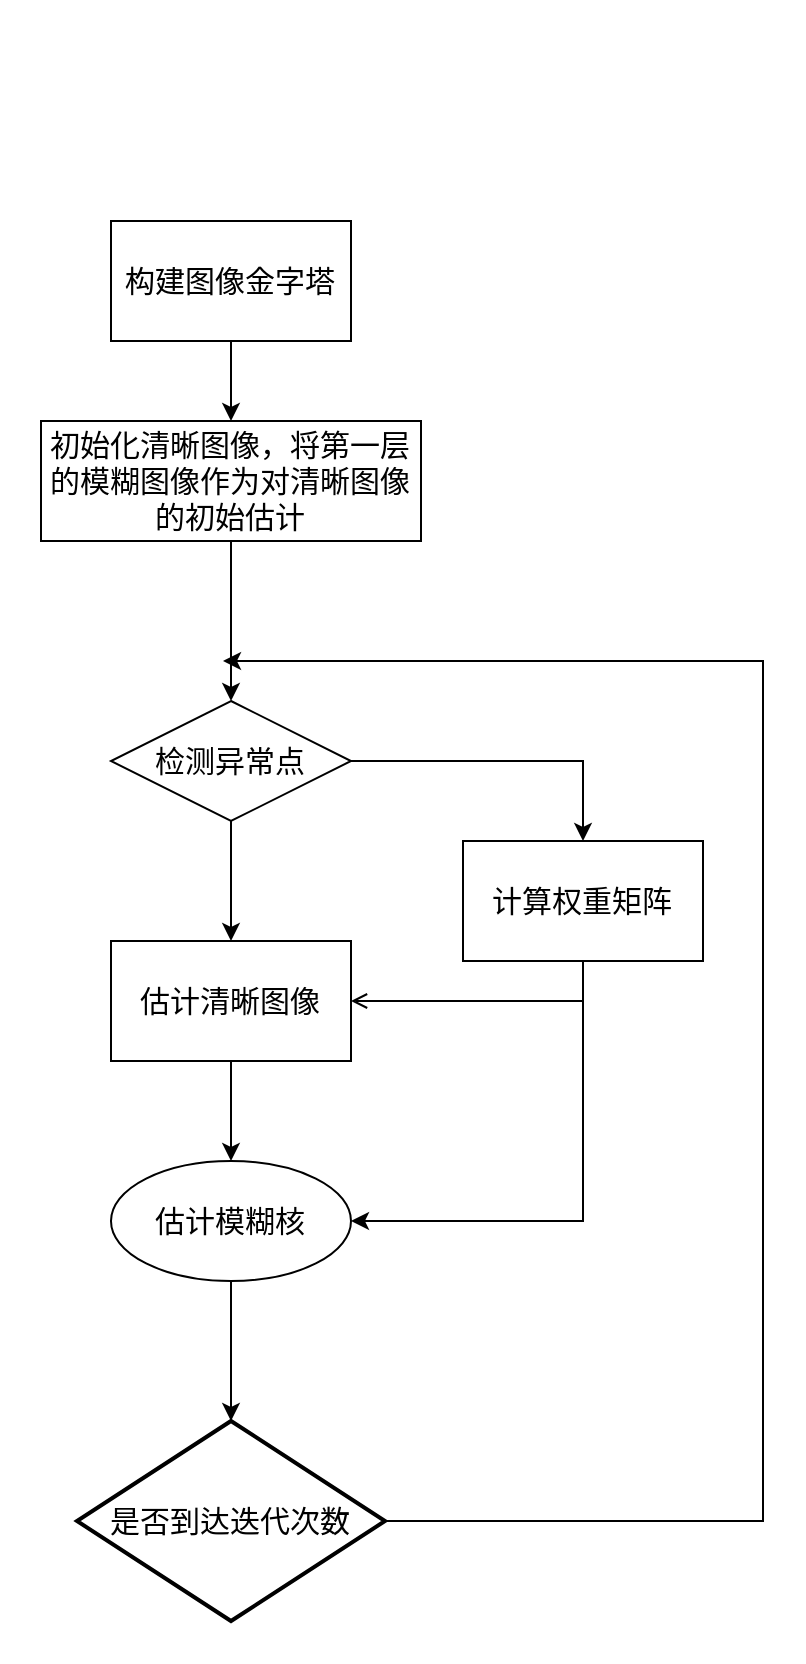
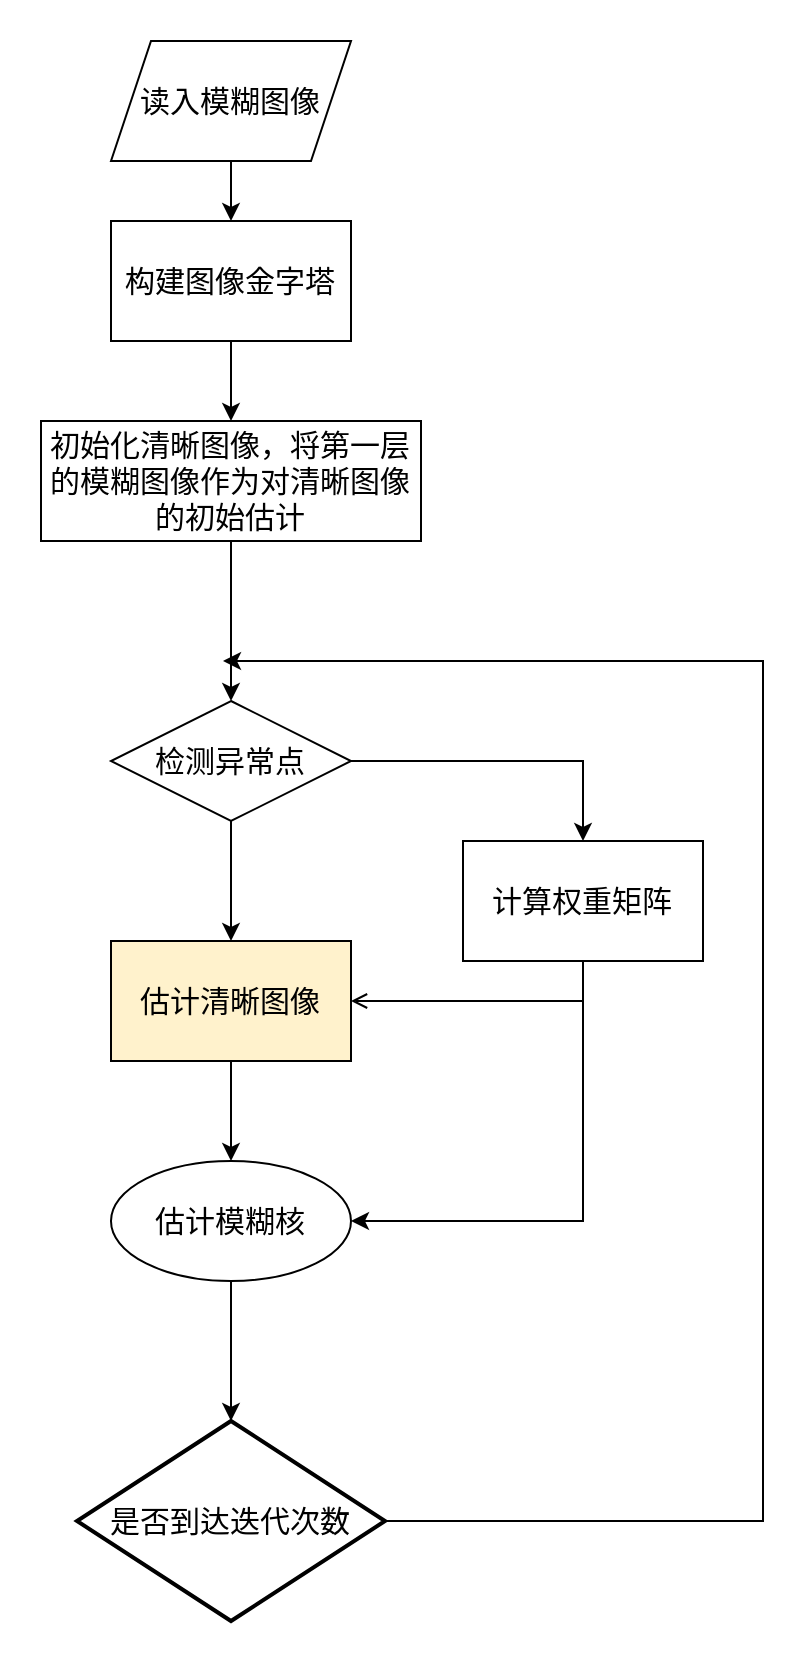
none -> (231, 101)
none -> (231, 198)
(231, 1001) -> (231, 1001)
